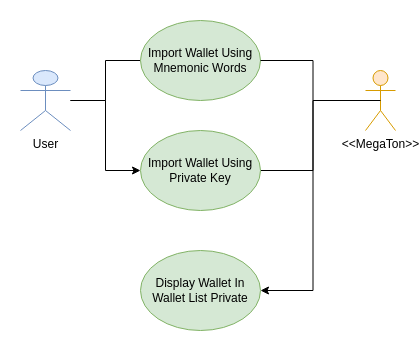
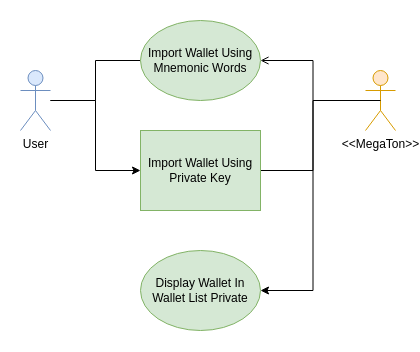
(265, 61) -> (266, 61)
(46, 101) -> (36, 101)
(201, 171) -> (201, 171)
